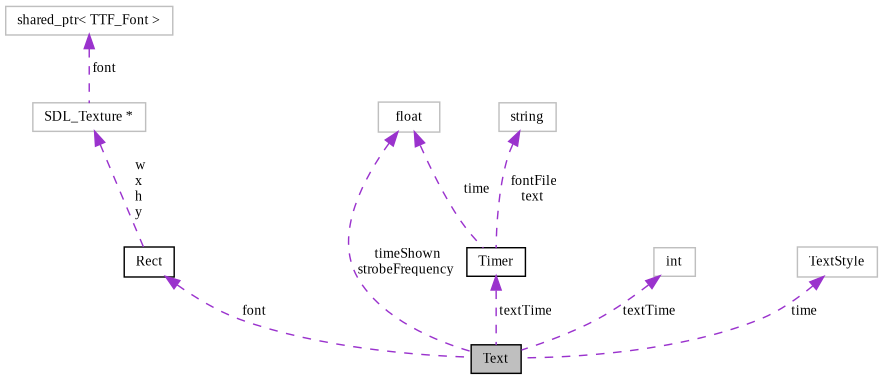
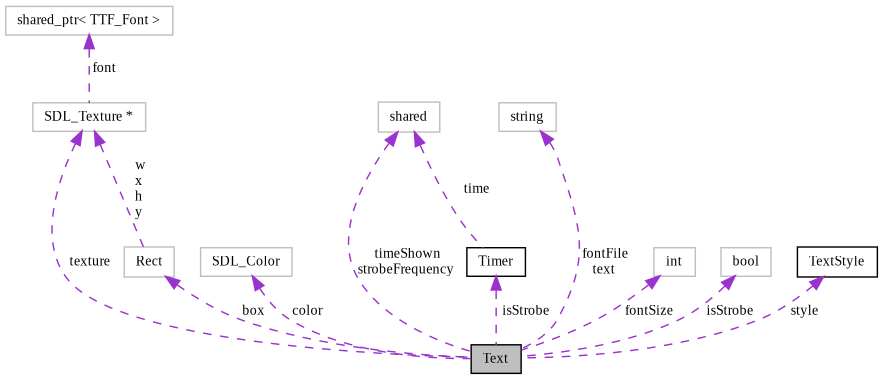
(409, 117) -> (409, 117)
(500, 195) -> (579, 254)
(149, 262) -> (149, 262)
none -> (246, 262)
none -> (746, 262)
(837, 262) -> (837, 262)
(253, 311) -> (253, 311)
(525, 311) -> (525, 311)
(648, 311) -> (648, 311)
(803, 311) -> (803, 311)
none -> (193, 331)
